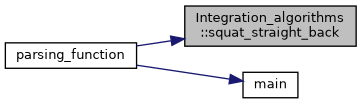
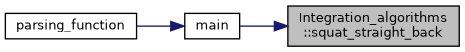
(154, 43) -> (257, 26)
